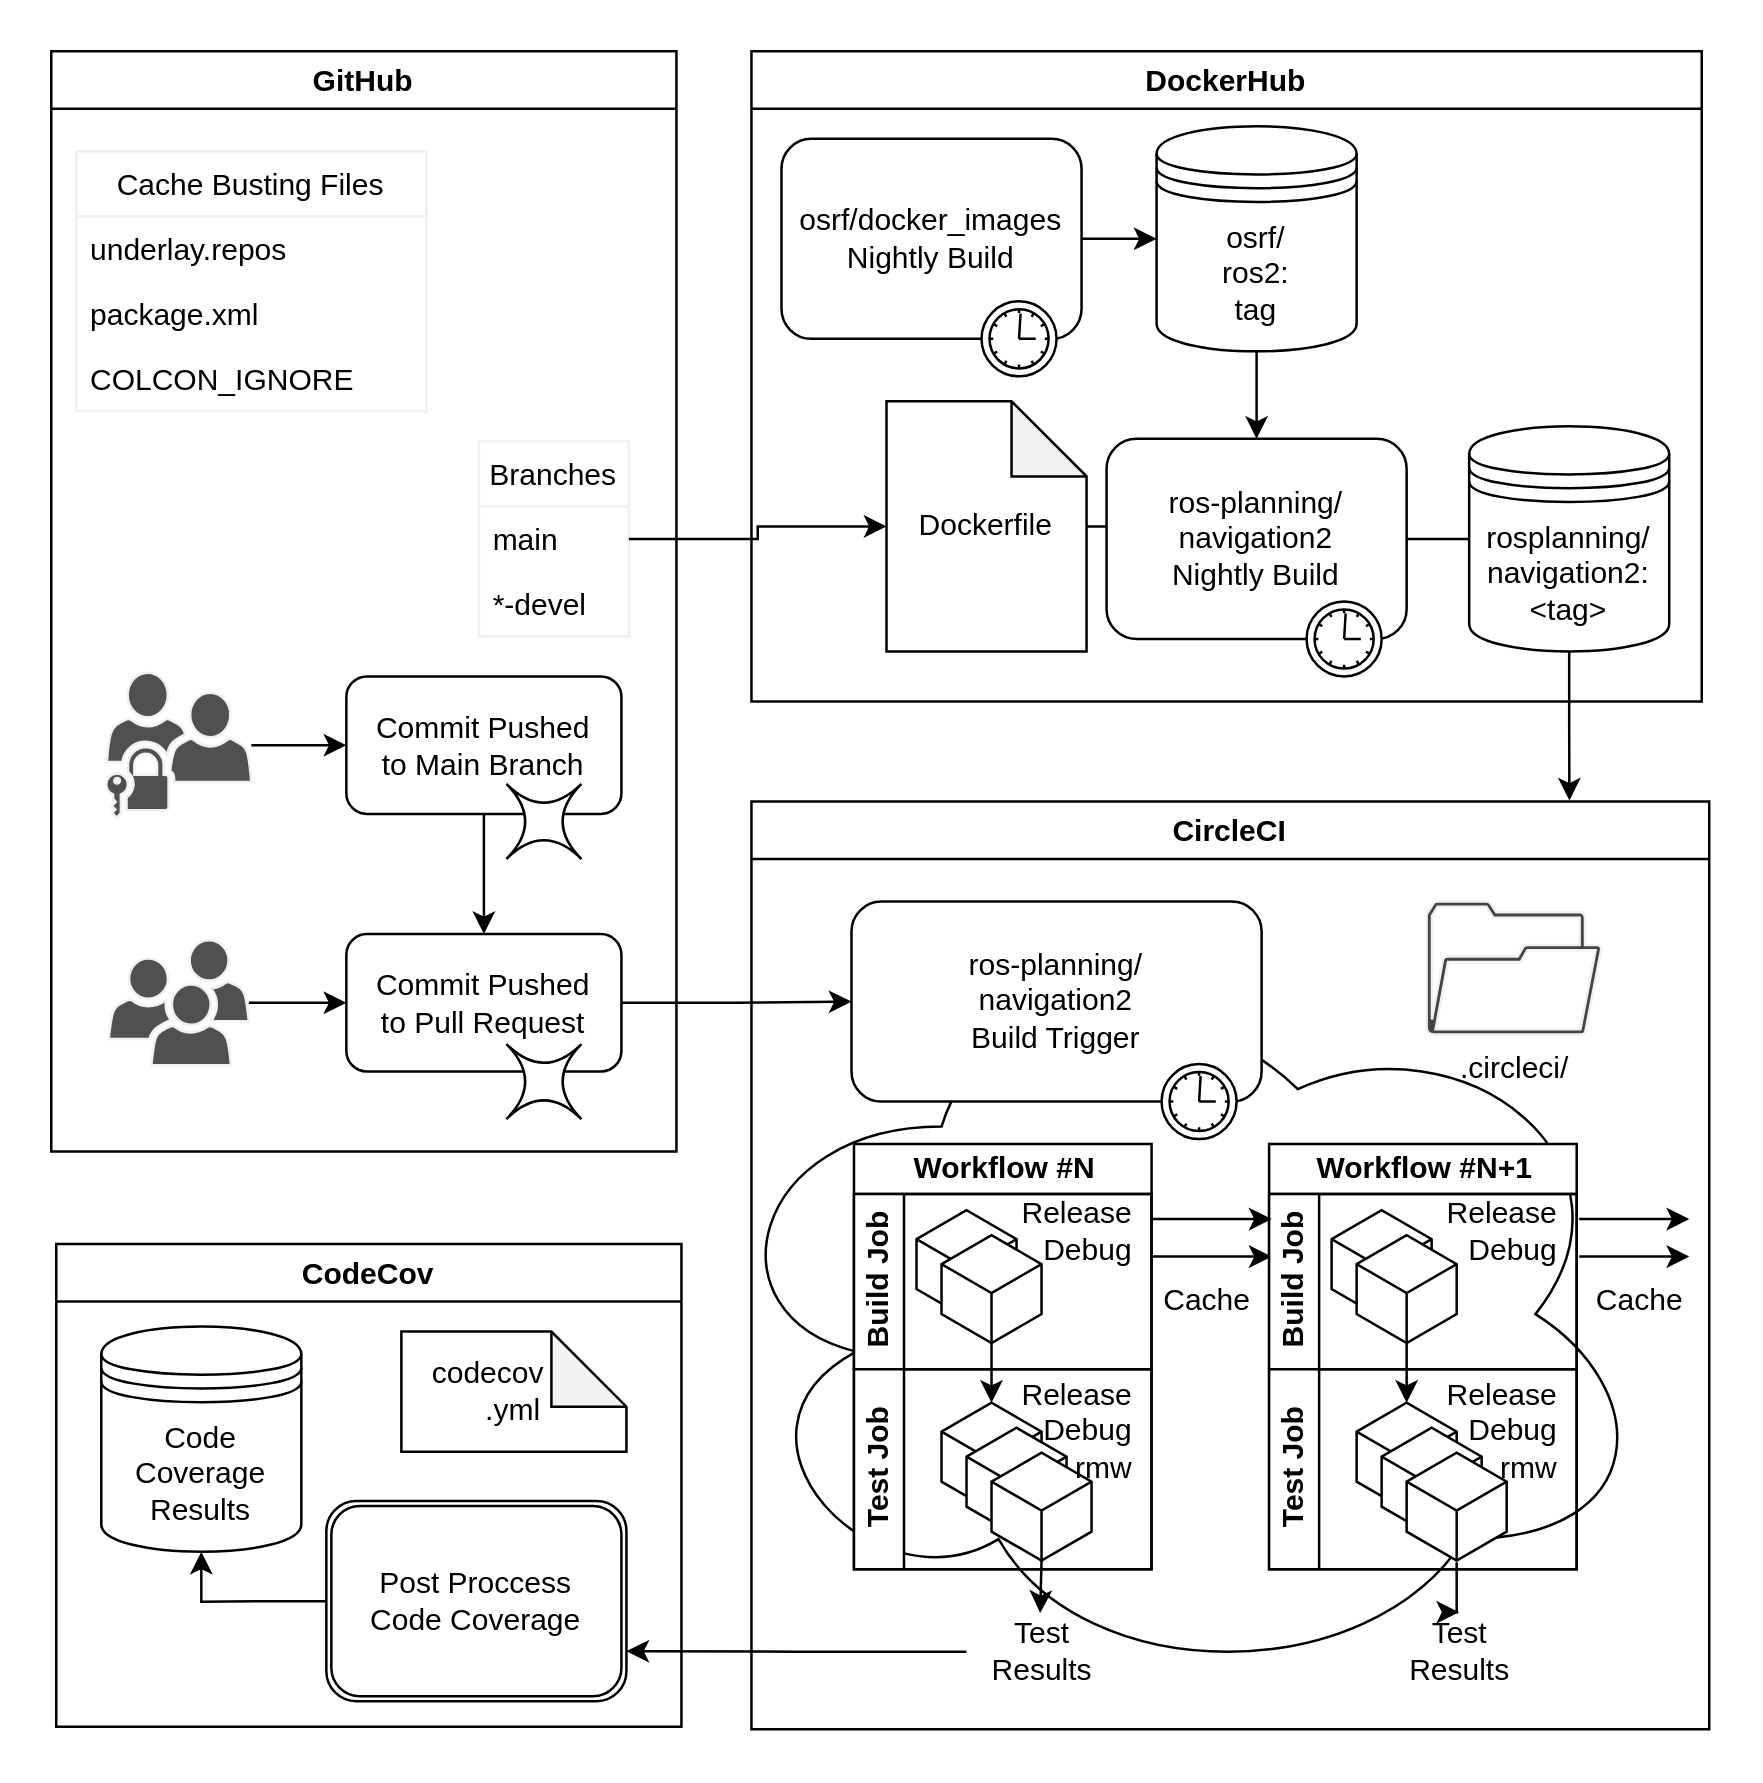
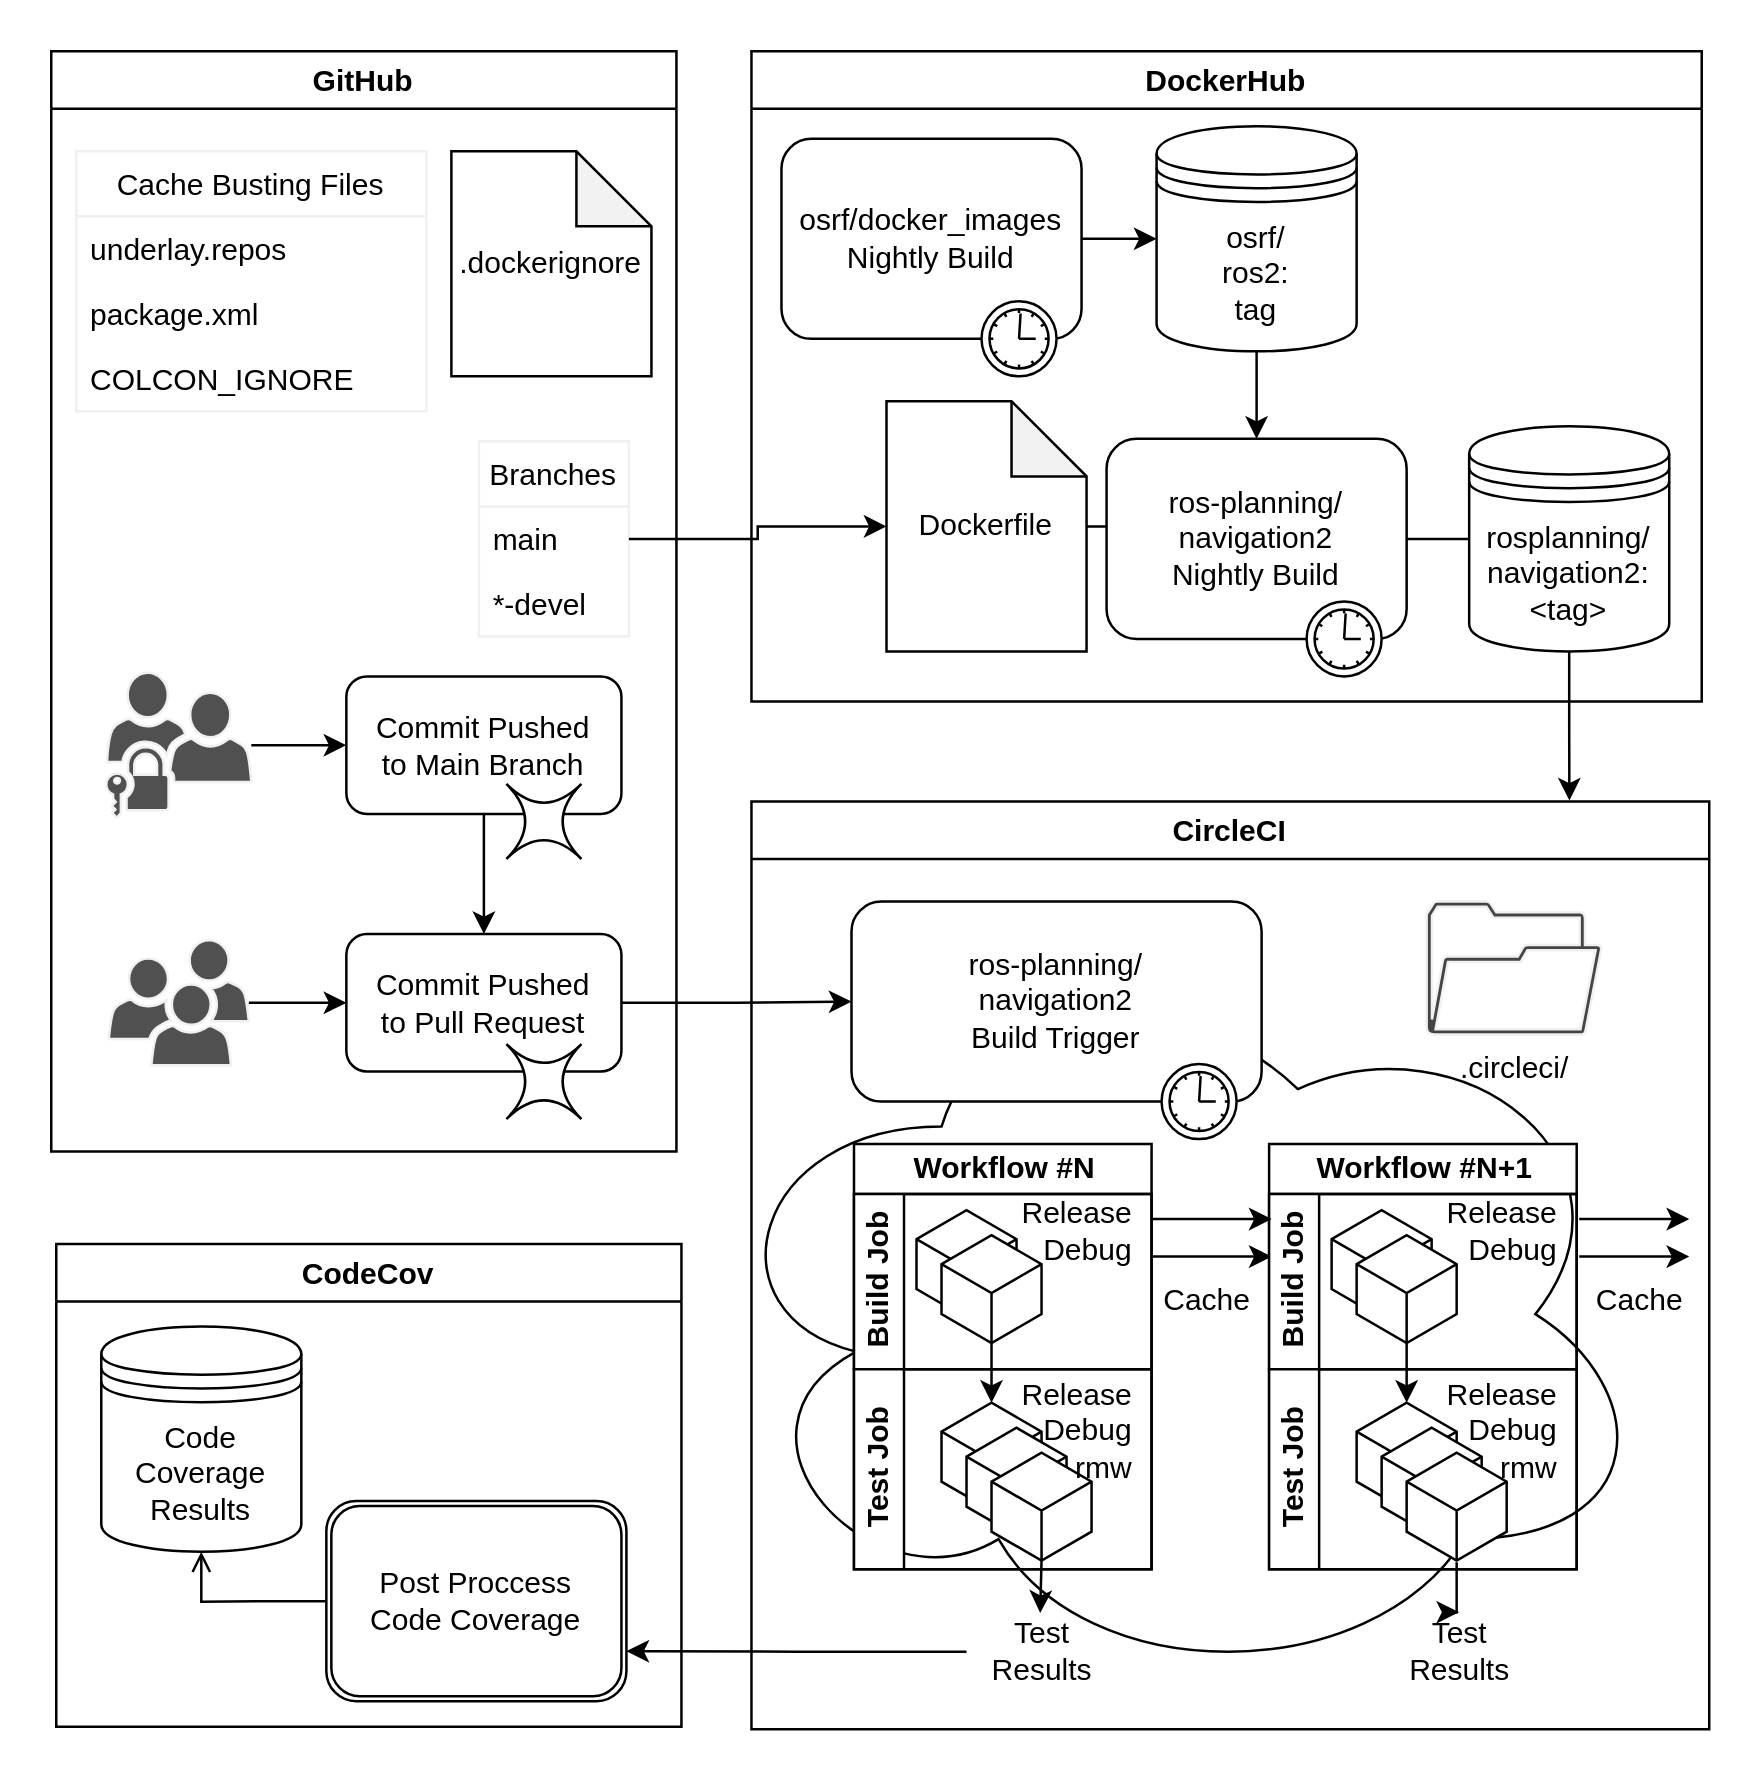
none -> (551, 264)
(514, 1391) -> none
(201, 1569) -> (201, 1565)
